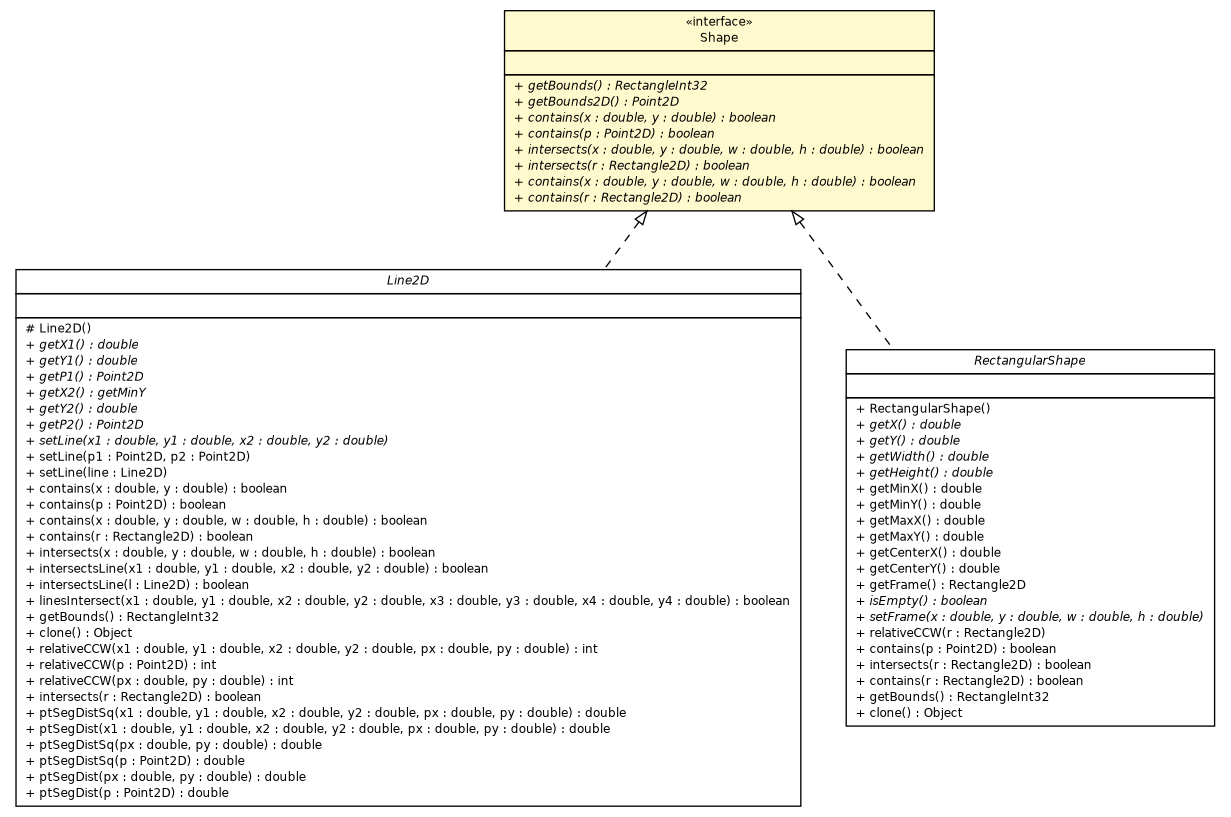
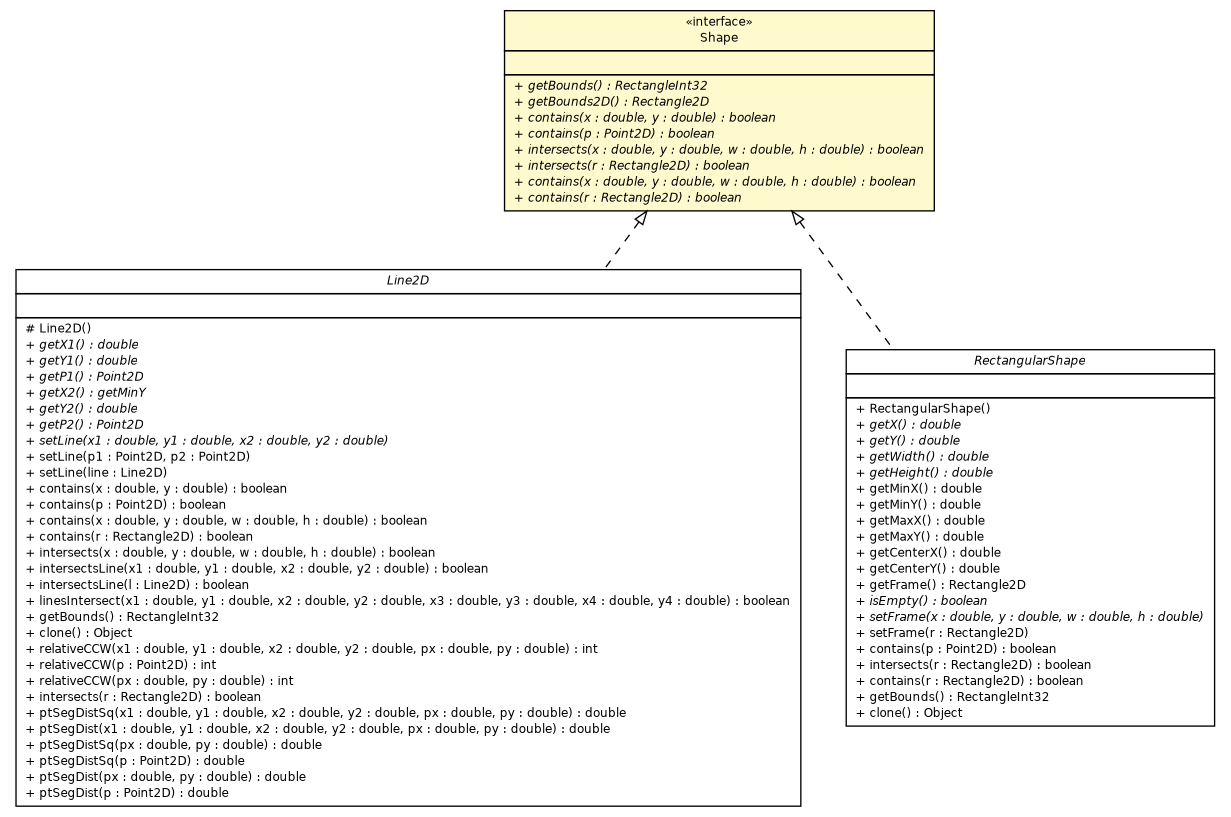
(597, 102) -> (612, 102)
(951, 633) -> (942, 633)
